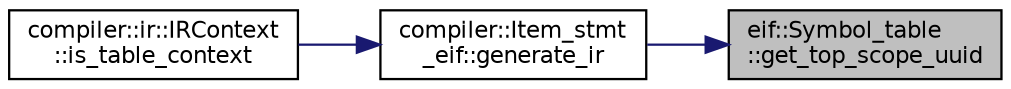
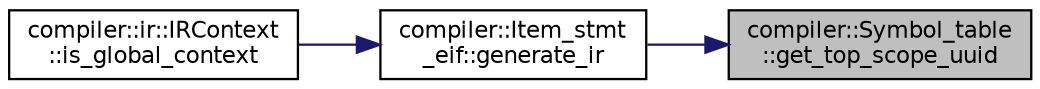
(154, 45) -> (154, 45)
(865, 45) -> (880, 45)
